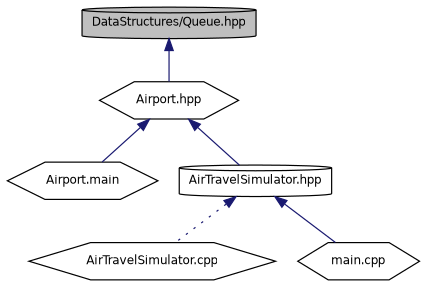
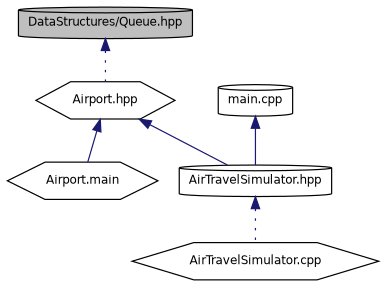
(169, 66) -> (105, 66)
(310, 223) -> (255, 147)
(359, 261) -> (255, 100)
